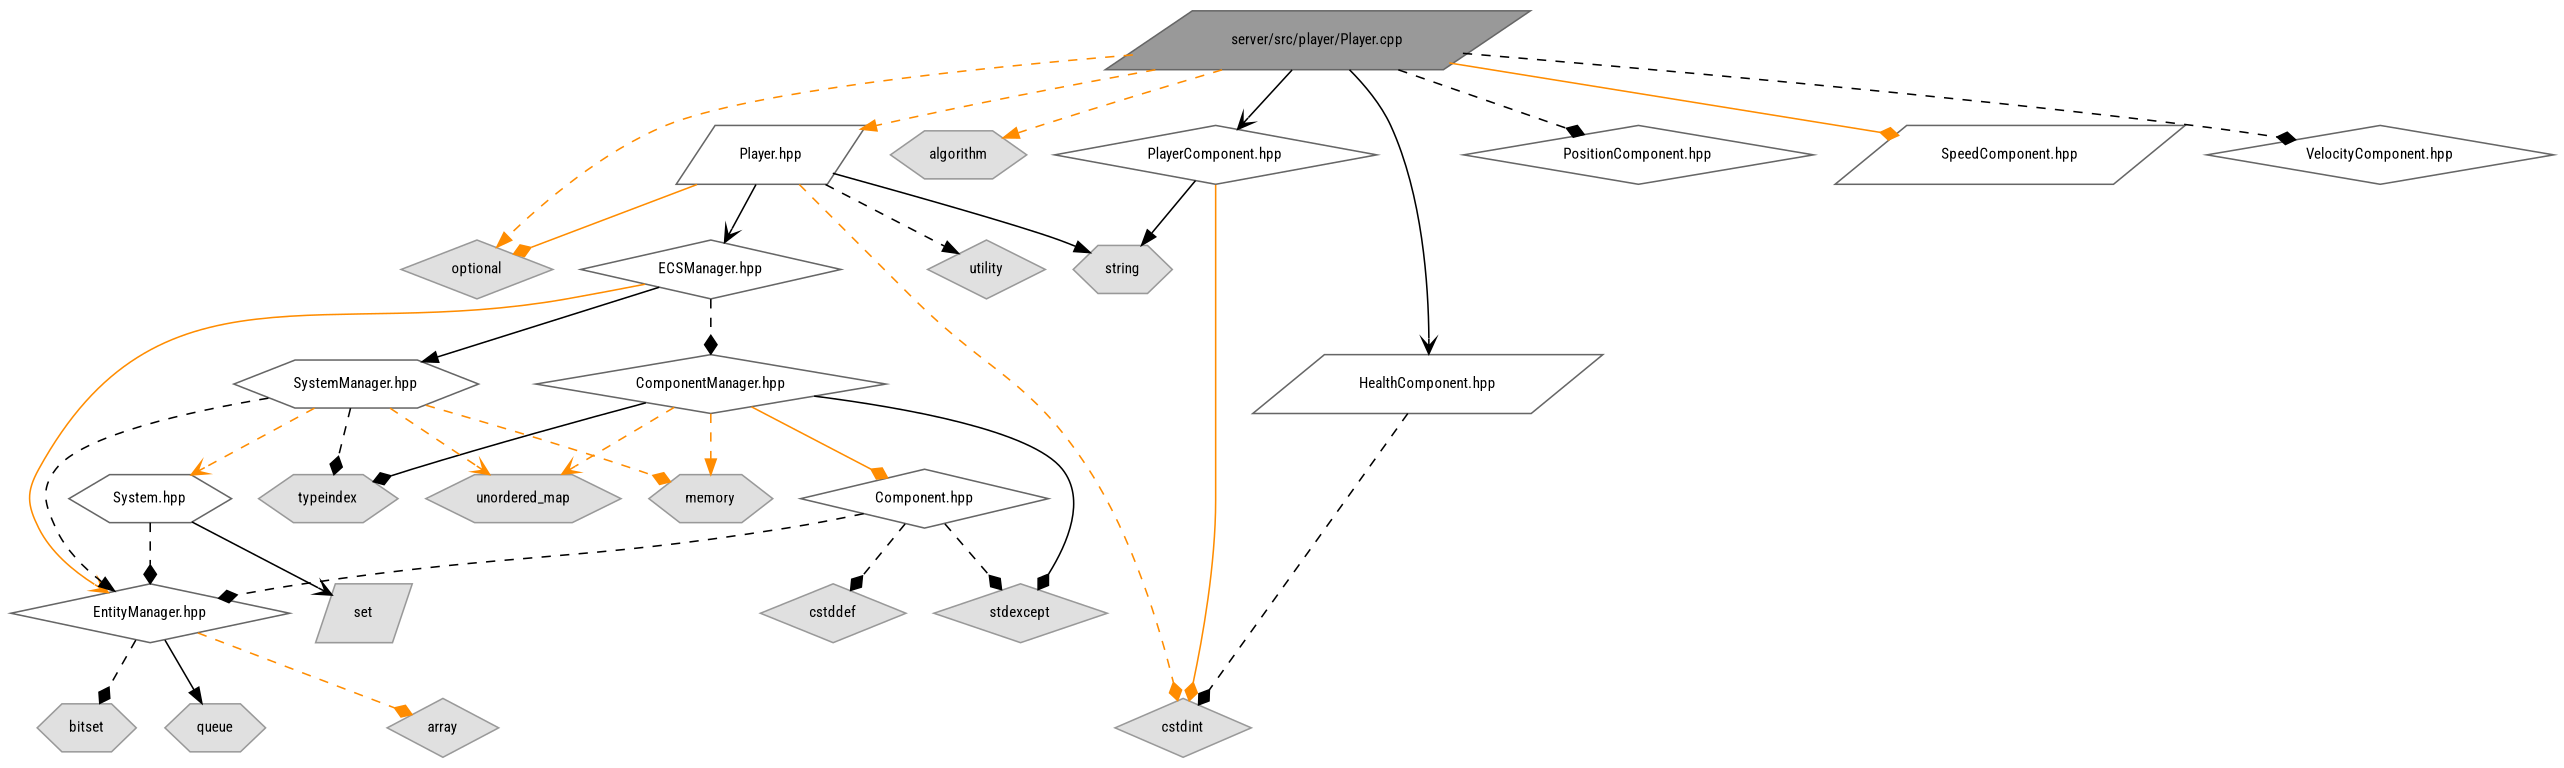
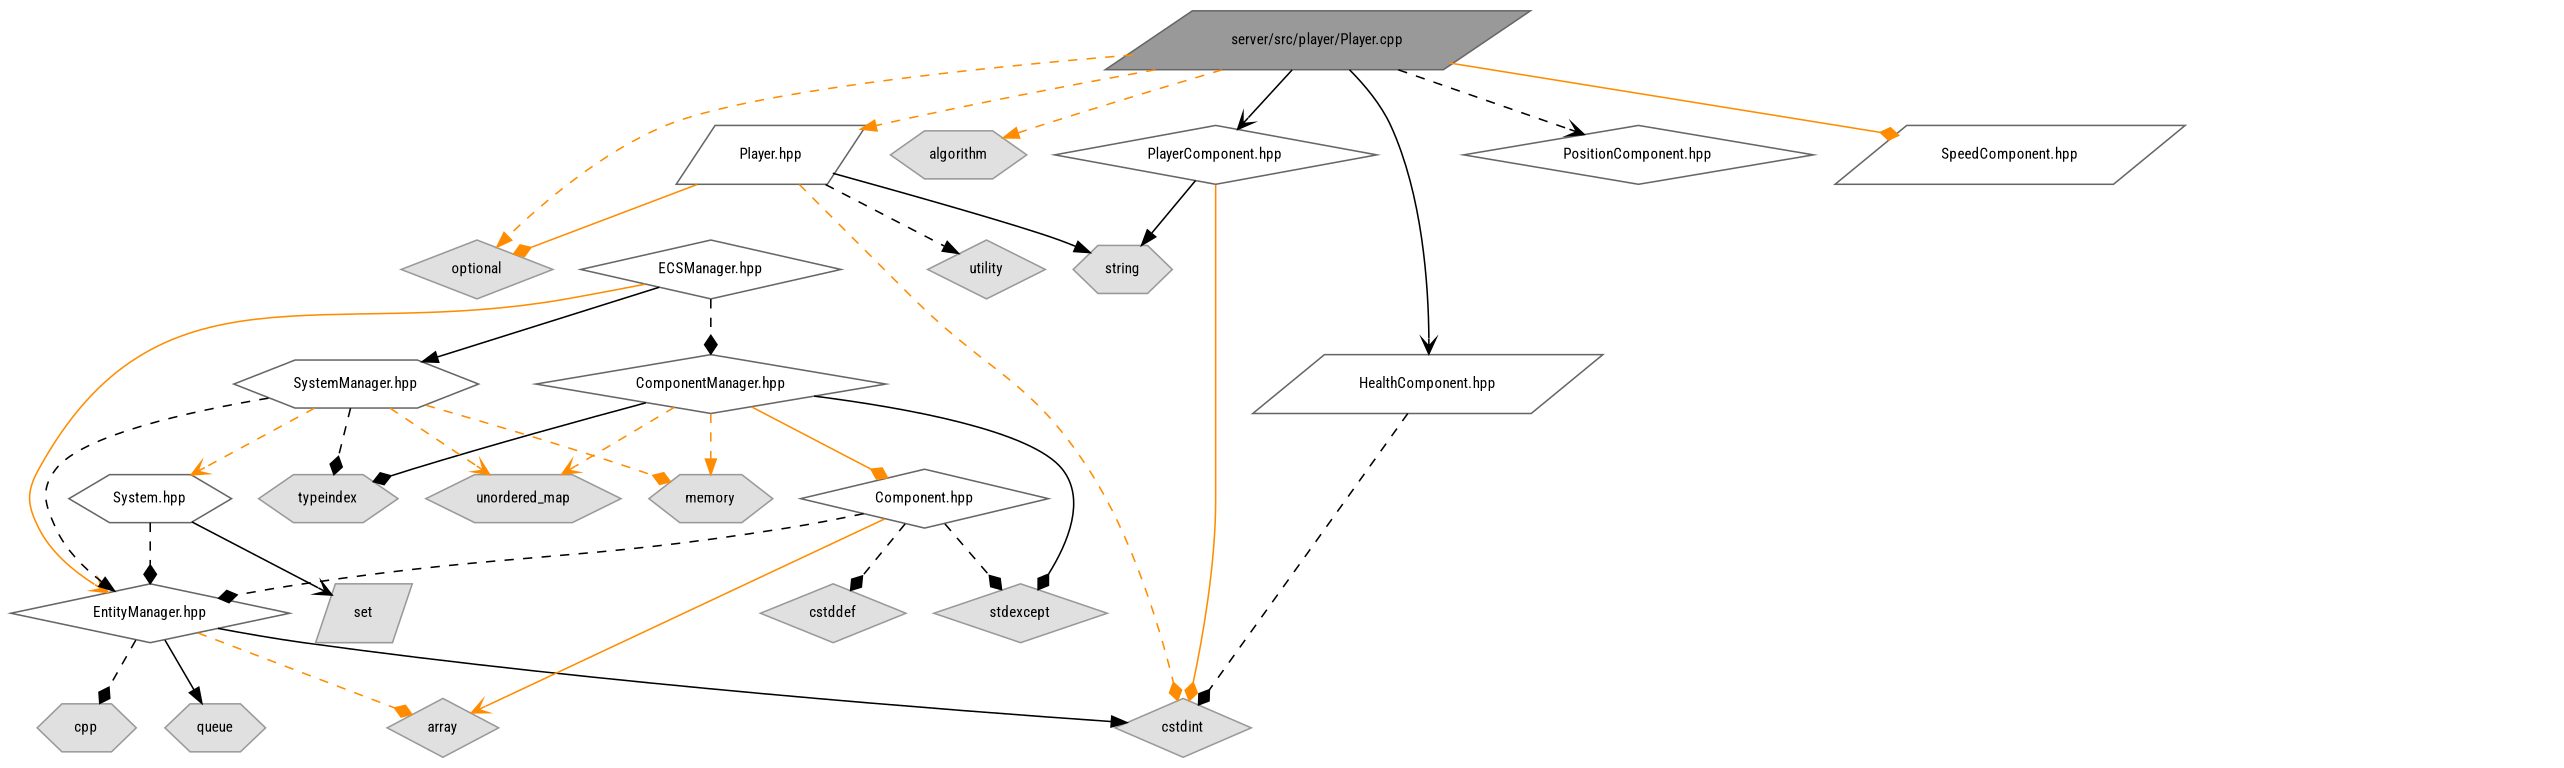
(1484, 100) -> (1484, 100)
(2380, 155) -> none
(744, 207) -> none
none -> (685, 613)
none -> (664, 684)
(87, 728) -> (87, 728)
